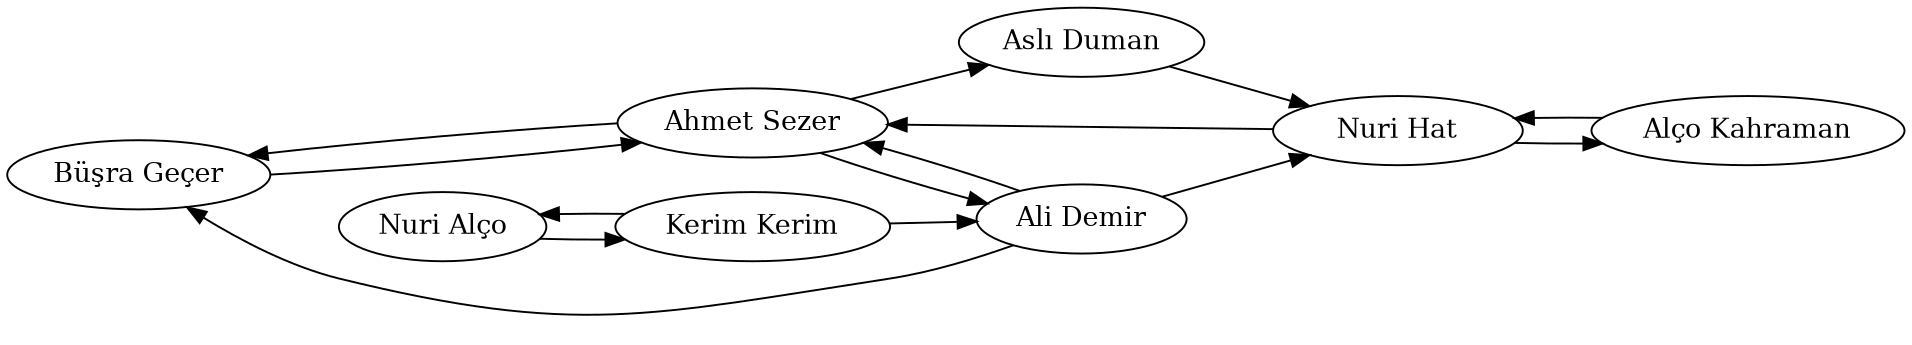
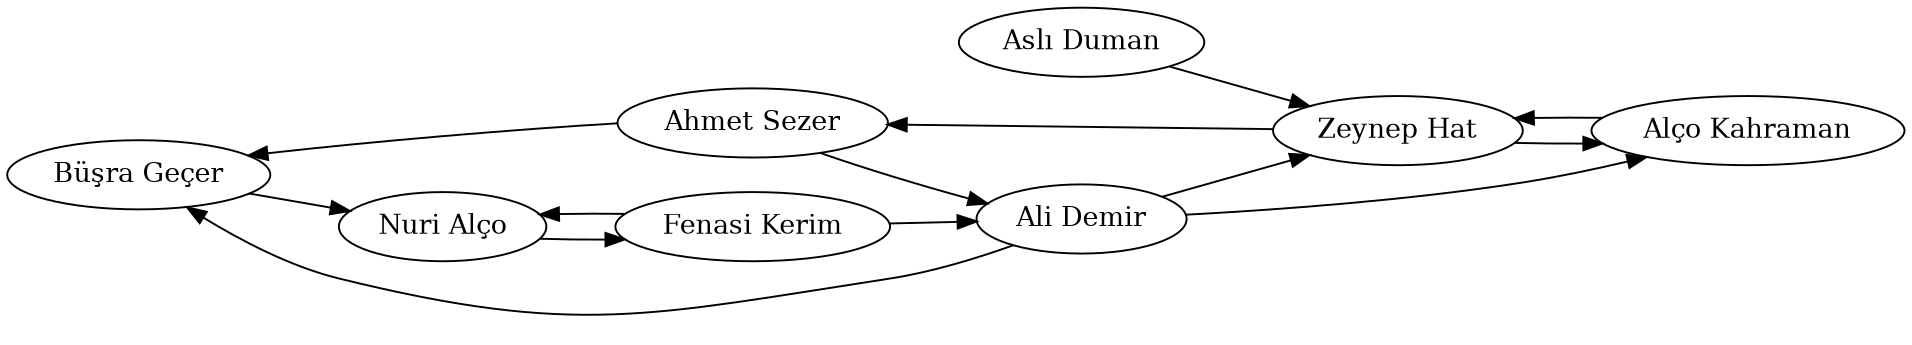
(910, 84) -> none
(1398, 131) -> (1398, 131)
(446, 162) -> (290, 201)
(951, 168) -> (1408, 197)
(753, 227) -> (753, 227)
